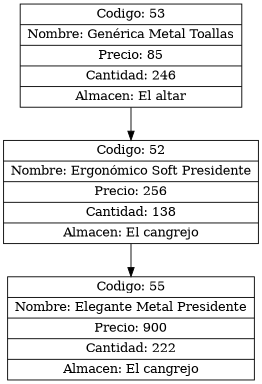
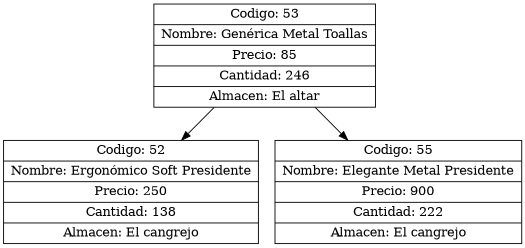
(131, 192) -> (131, 192)
(131, 256) -> (328, 120)
